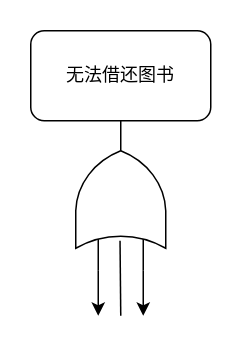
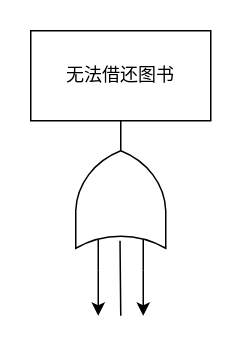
(121, 76) -> (121, 76)
